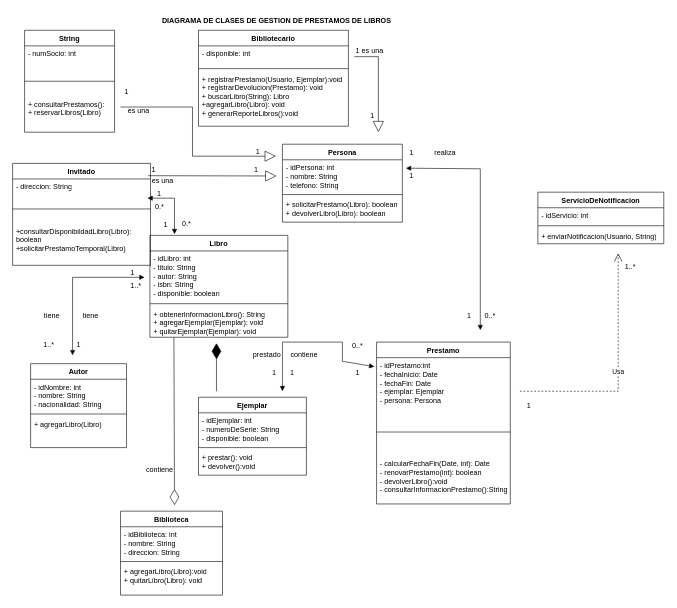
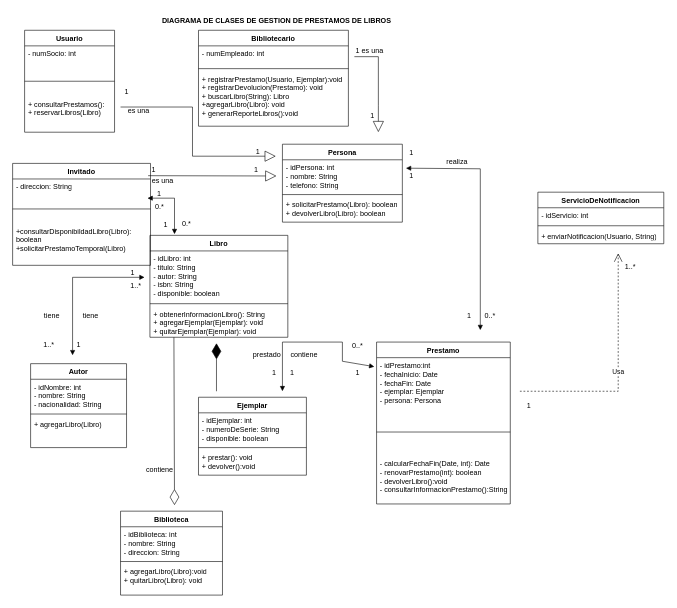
(69, 39) -> (69, 39)
(230, 54) -> (234, 54)
(445, 153) -> (457, 162)
